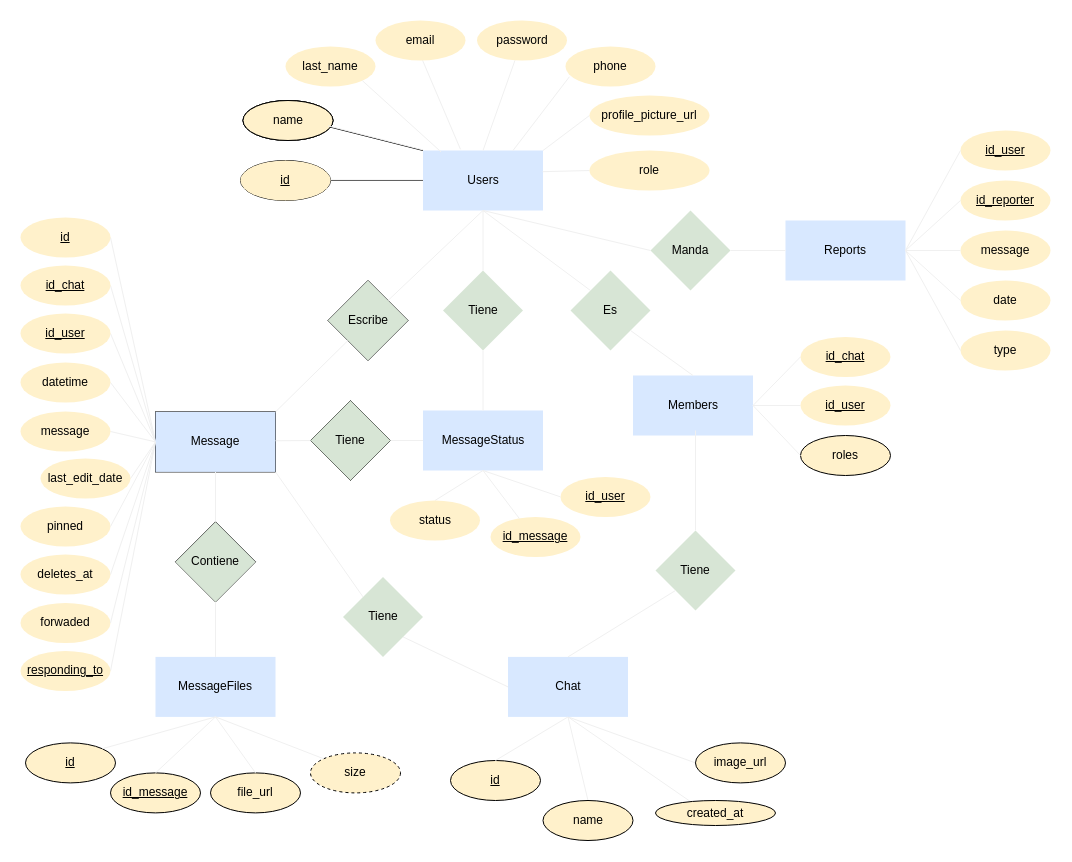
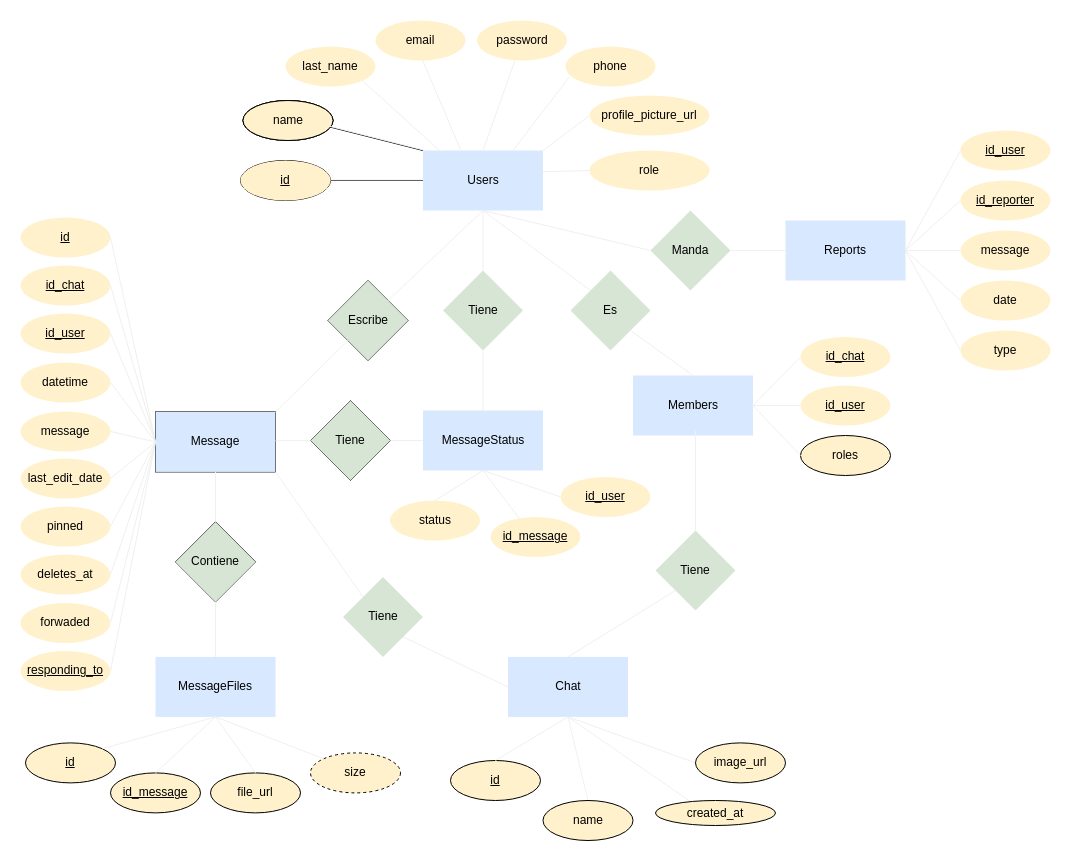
(86, 479) -> (66, 479)
